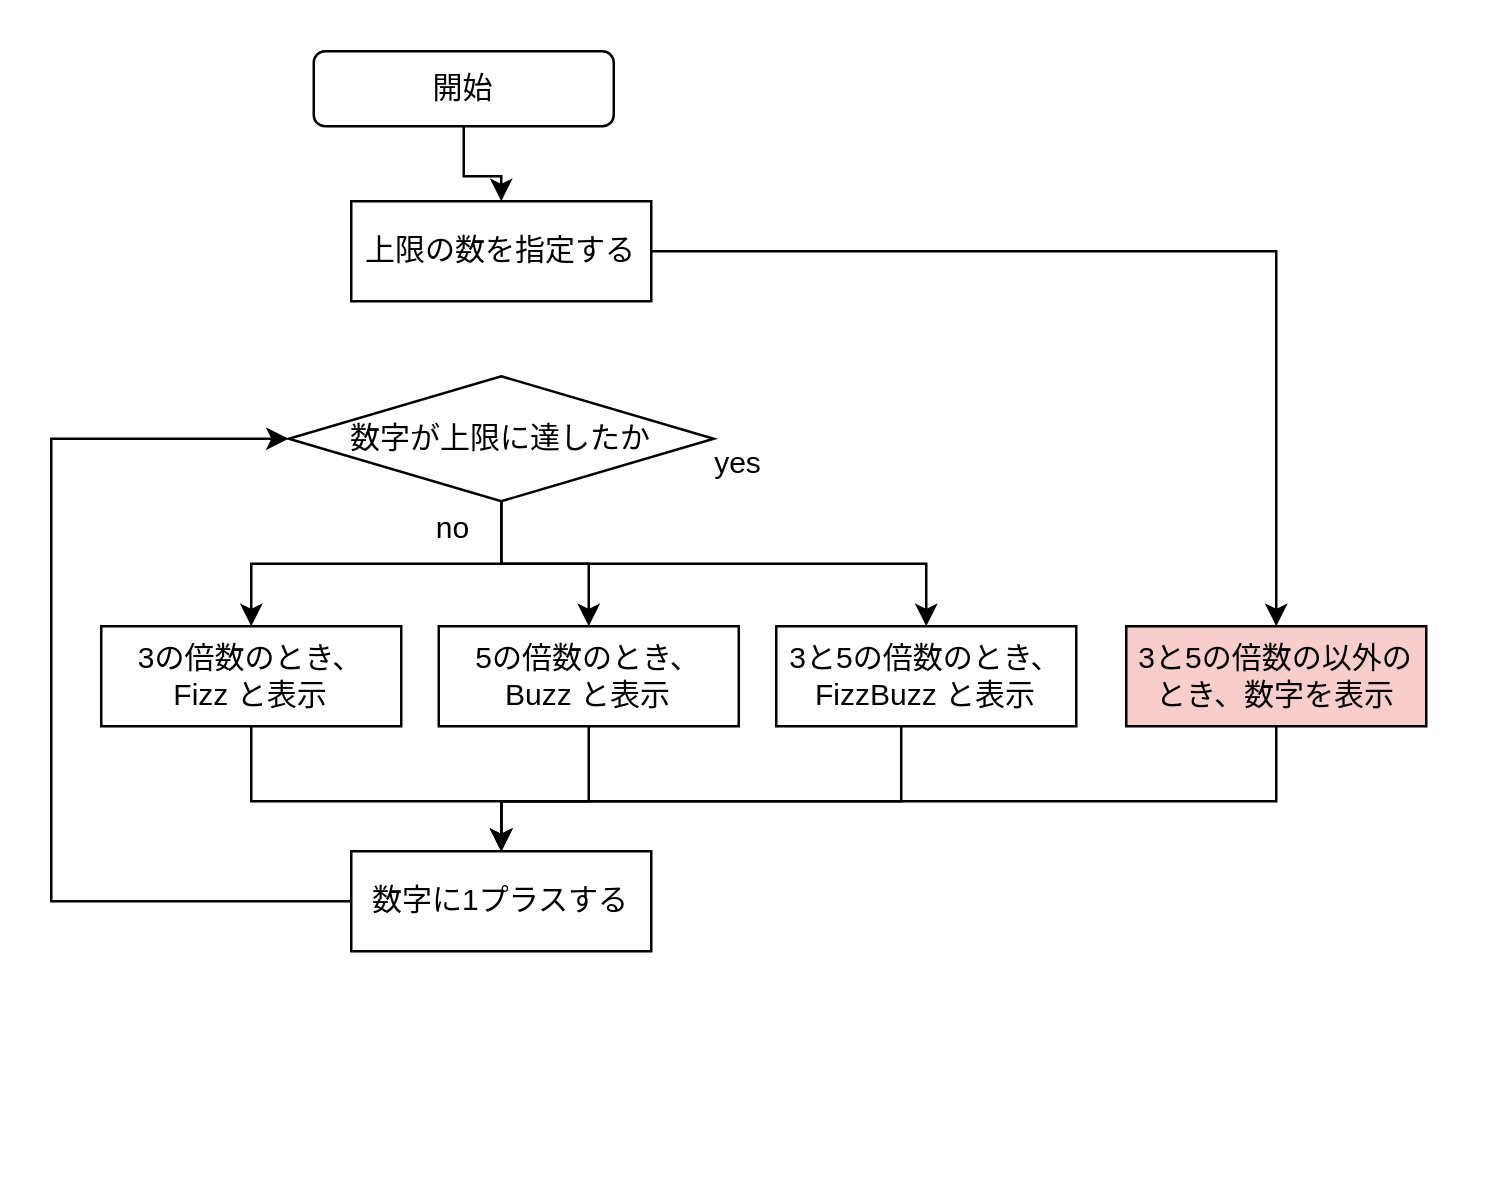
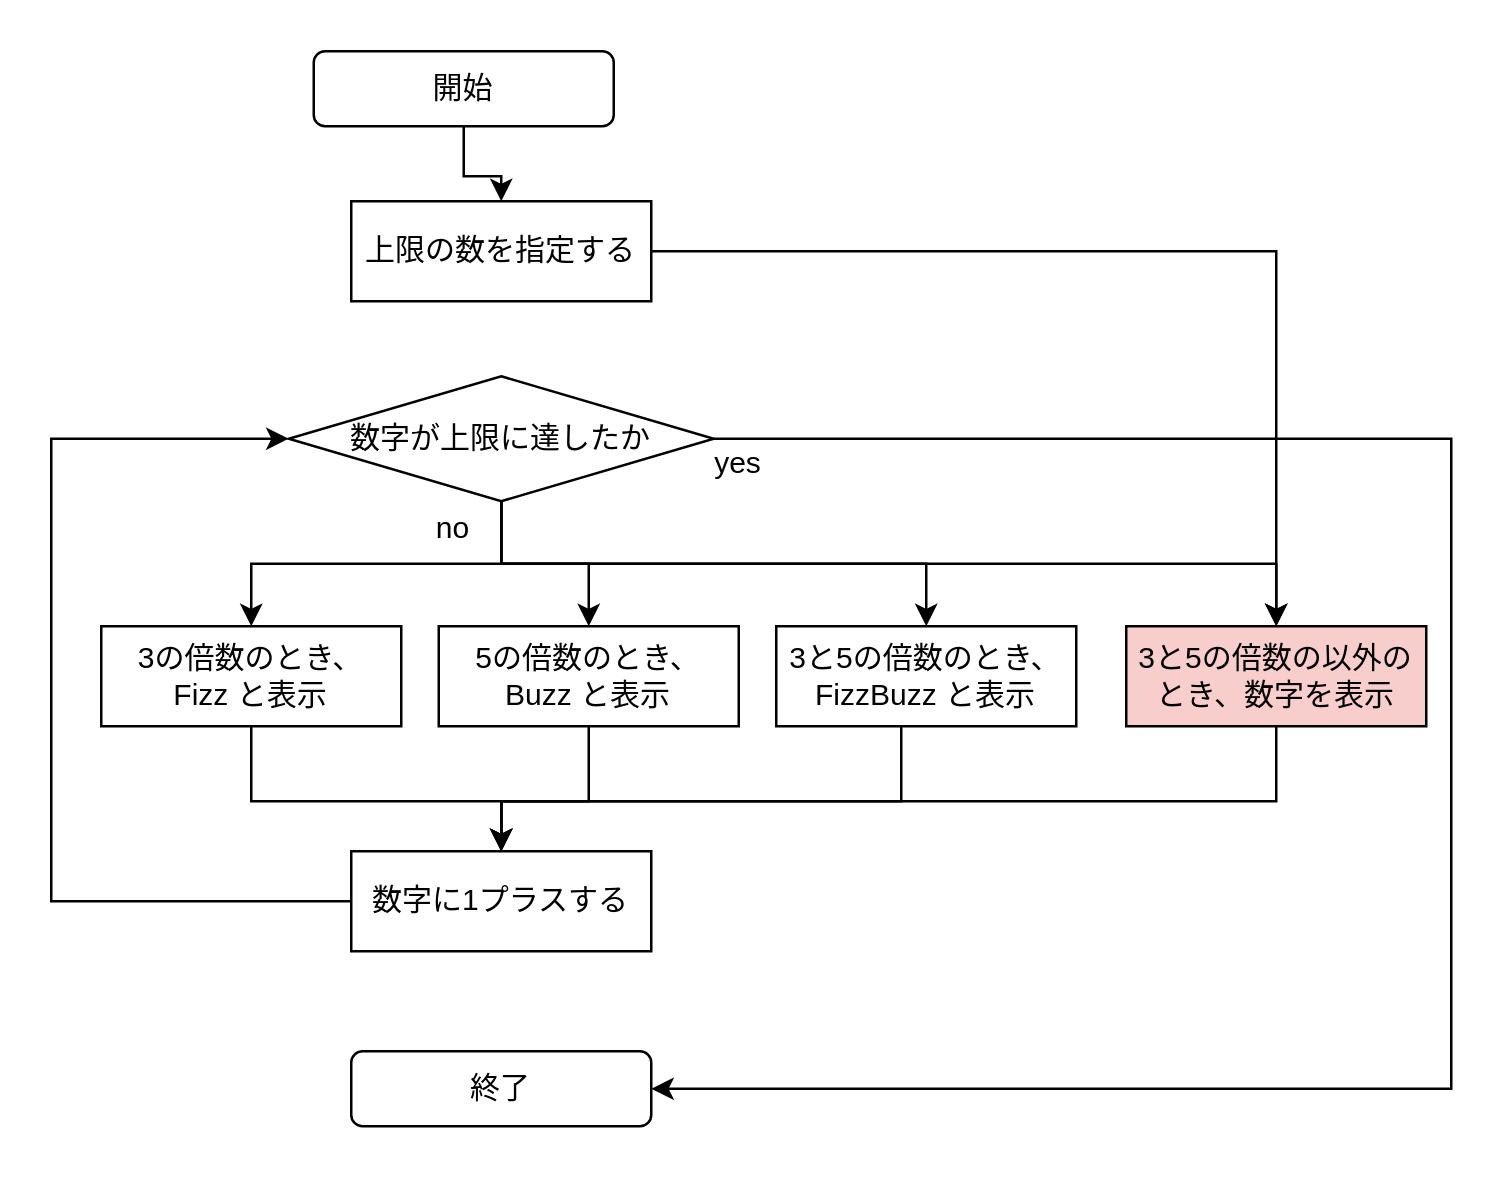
none -> (1101, 564)
none -> (1451, 1071)
none -> (501, 1089)
